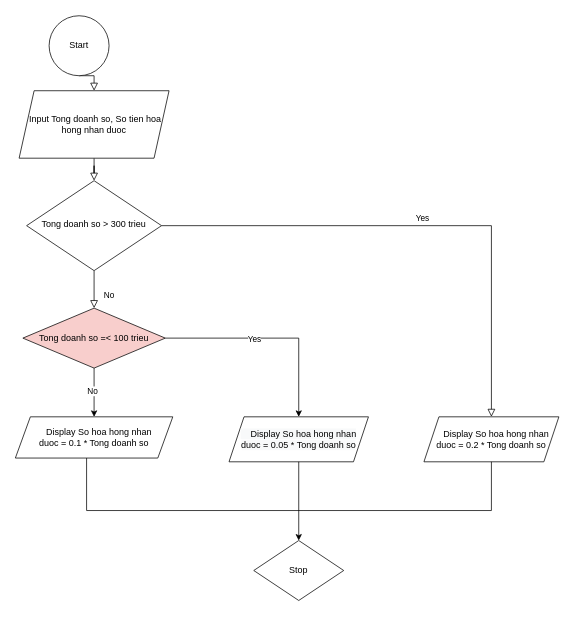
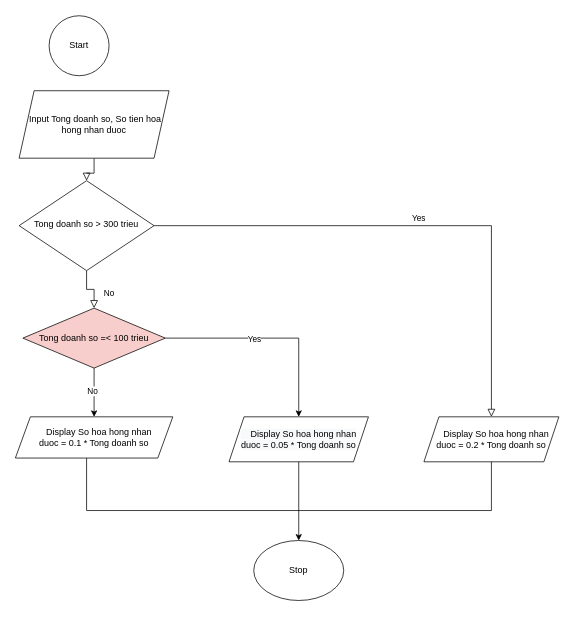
(92, 75) -> none
(94, 225) -> (87, 225)
(299, 570) -> (299, 570)
